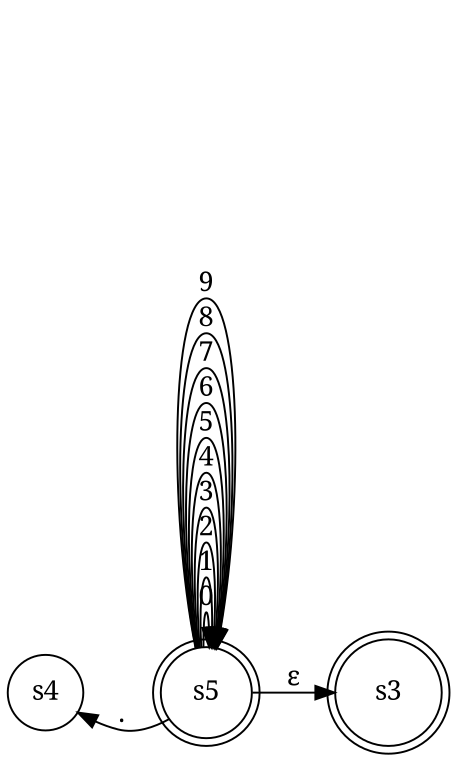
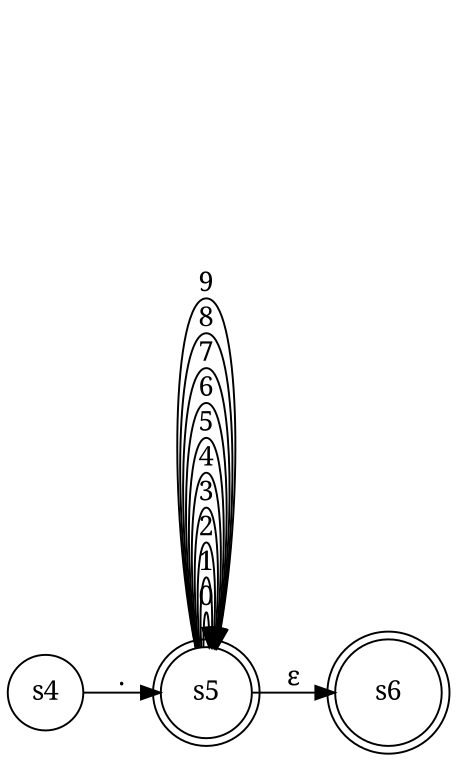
(388, 693) -> (388, 693)
(133, 731) -> (112, 693)
